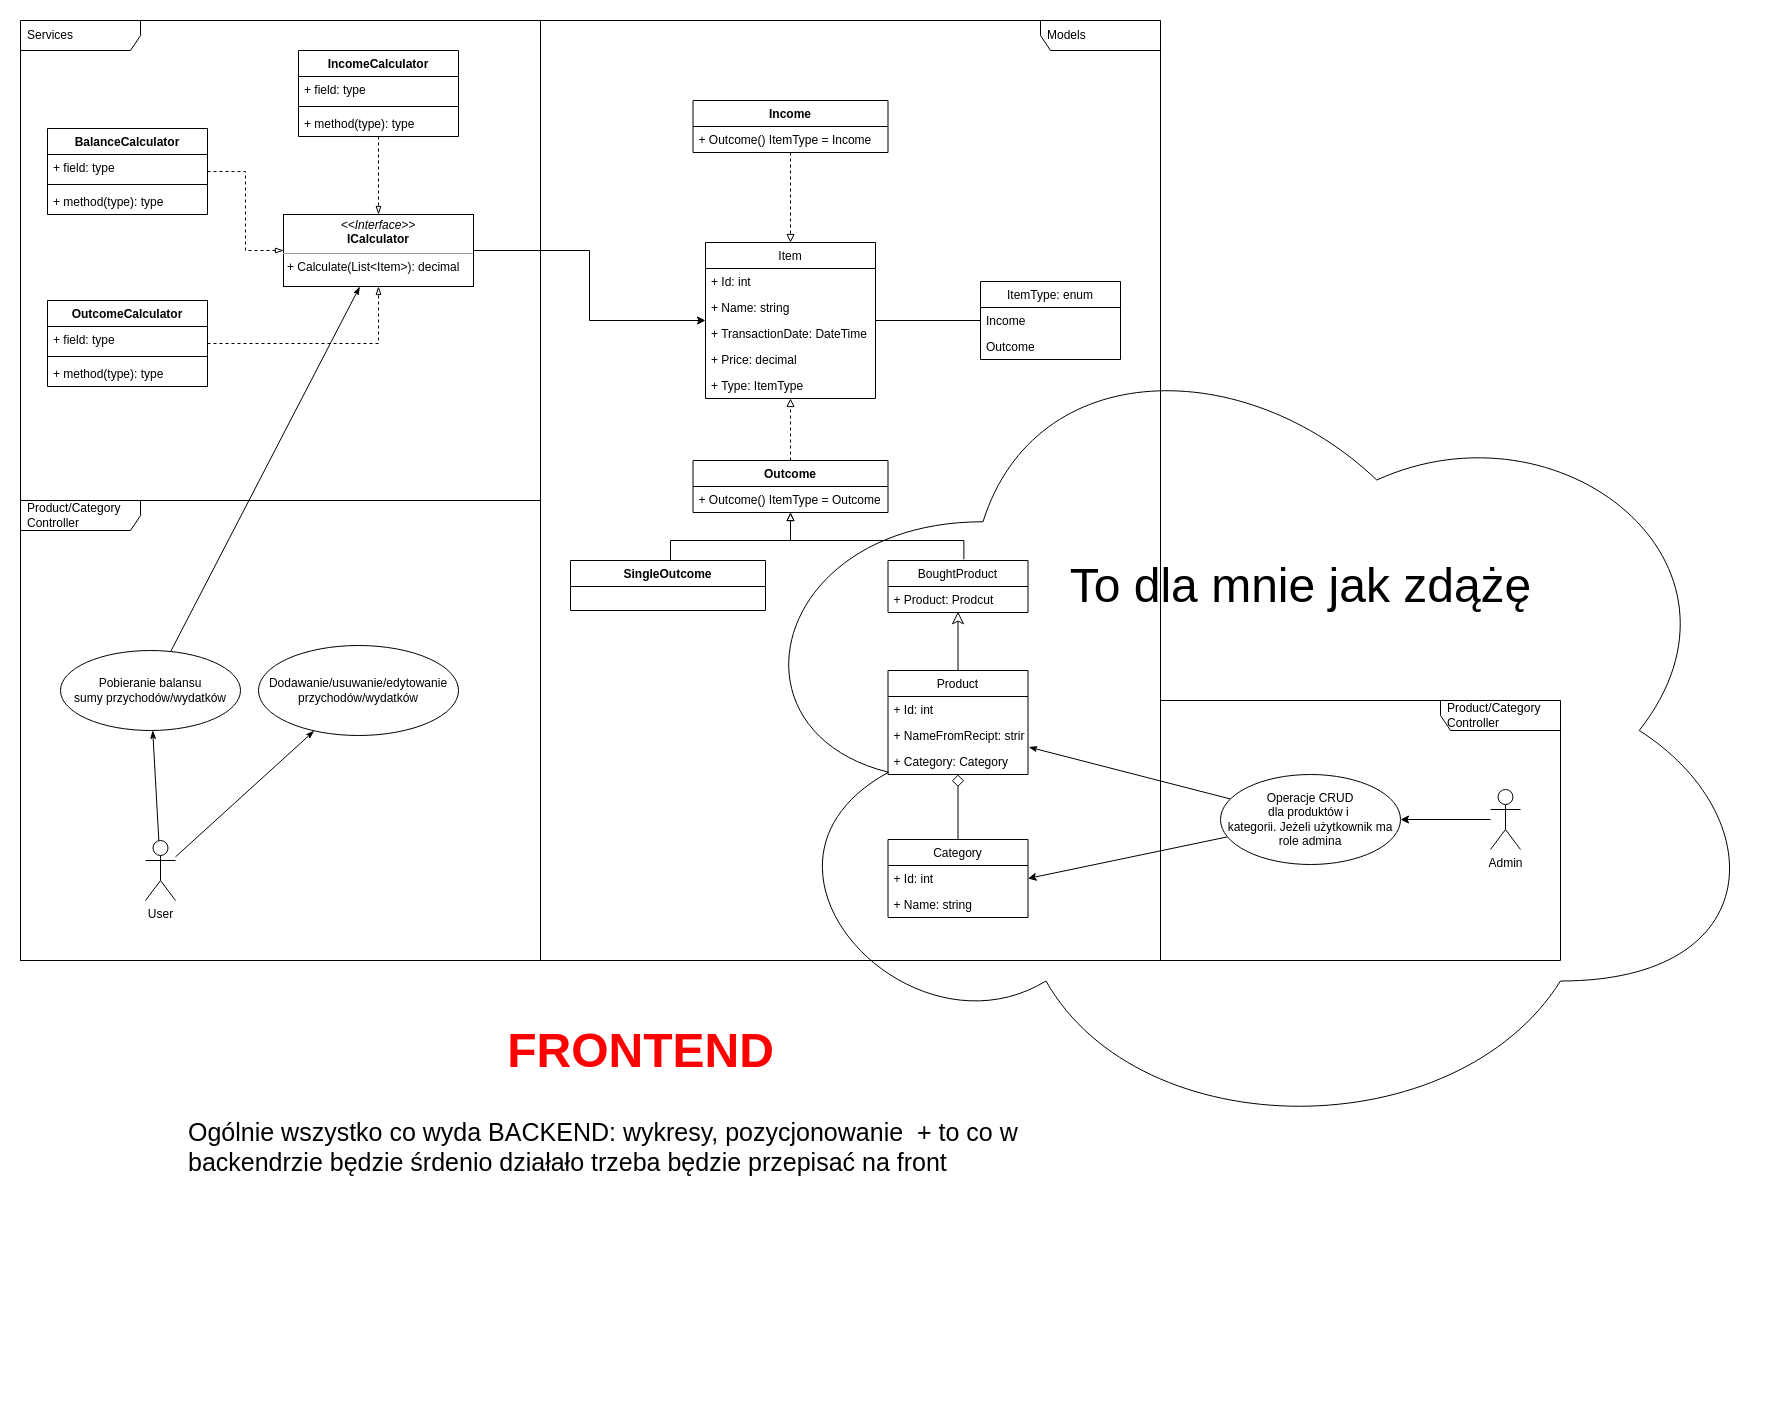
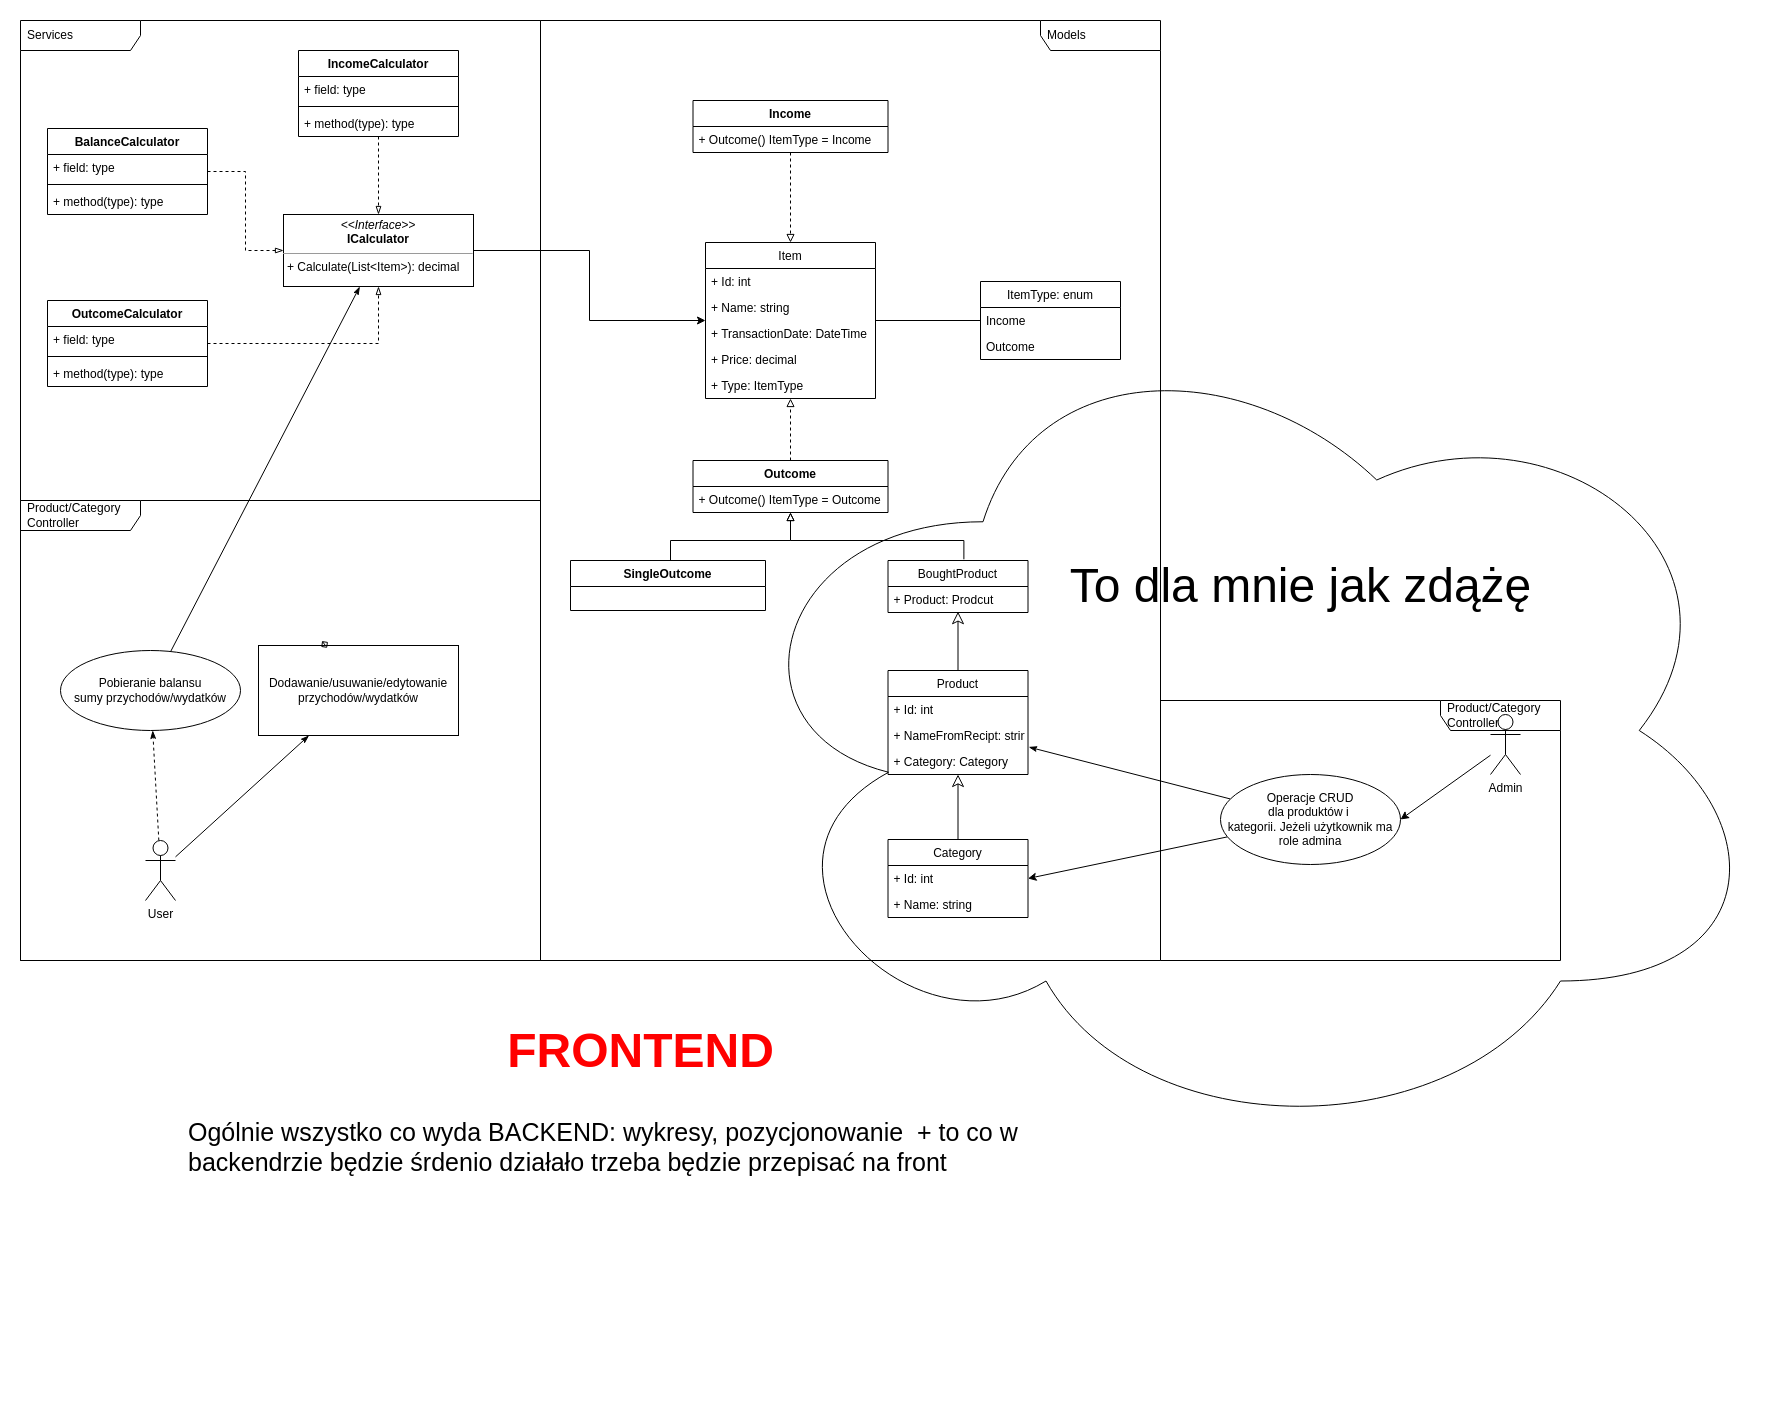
(359, 691) -> (359, 691)
(958, 787) -> (958, 786)
(156, 788) -> (156, 788)
(1506, 820) -> (1506, 745)
